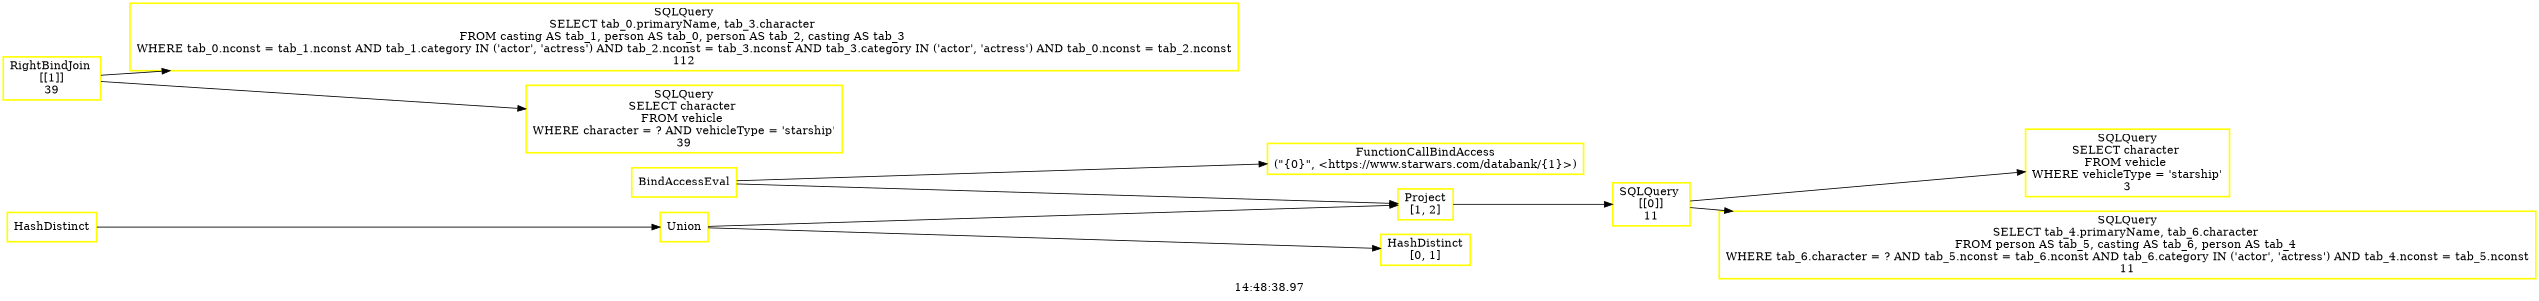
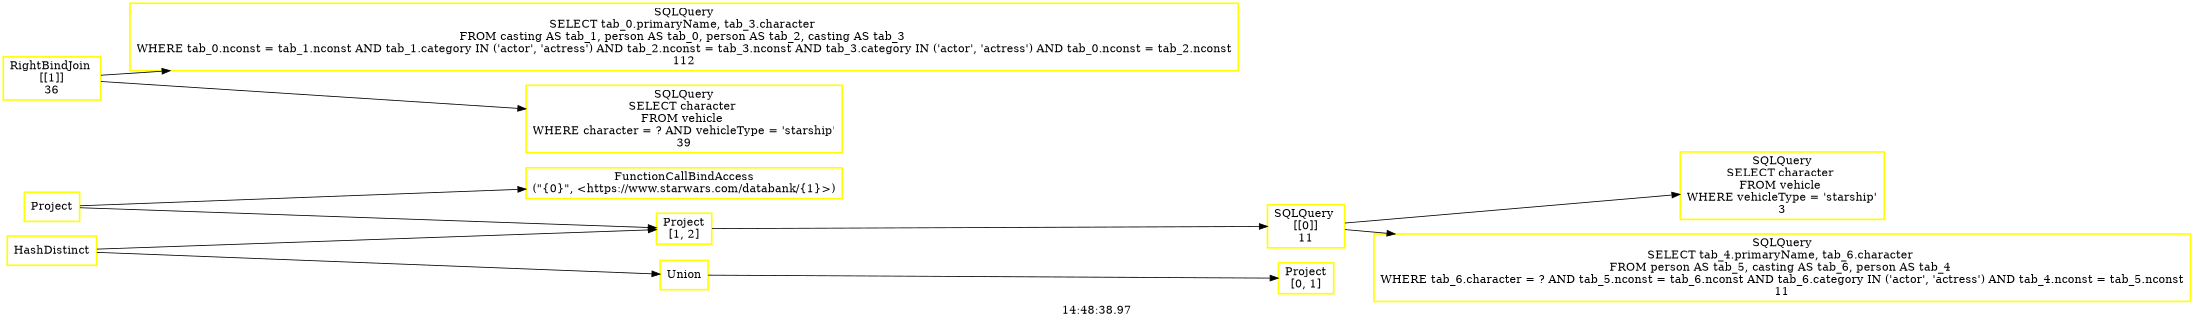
(52, 78) -> (52, 78)
(684, 182) -> (52, 207)
(1049, 216) -> (373, 240)
(1426, 250) -> (1306, 278)
